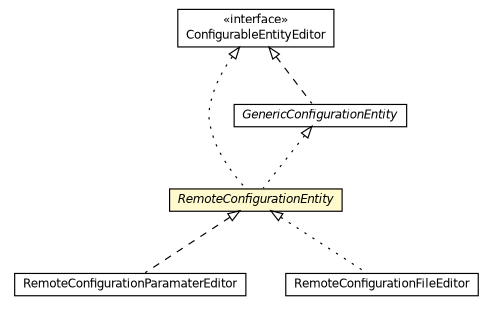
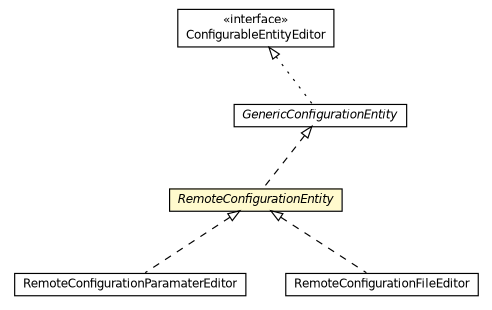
(294, 80) -> (294, 80)
(210, 125) -> none
(284, 162) -> (284, 162)
(324, 245) -> (324, 245)
